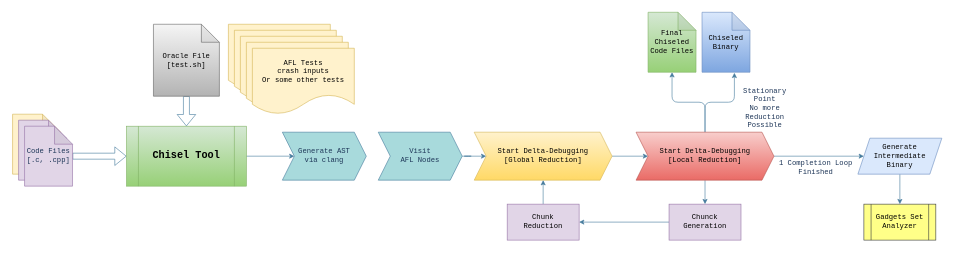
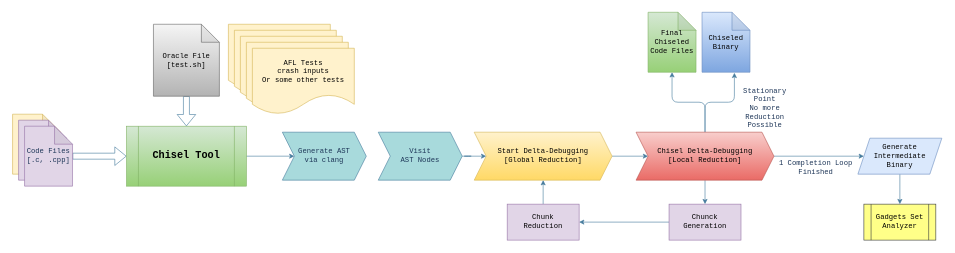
(420, 156) -> (420, 156)
(705, 156) -> (705, 156)
